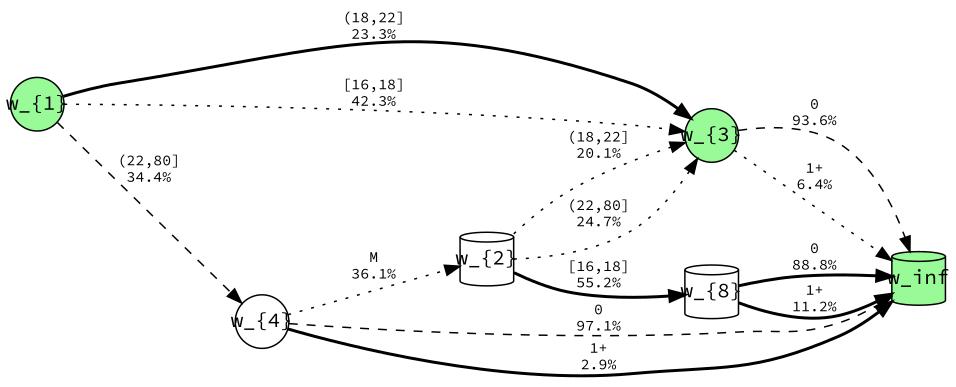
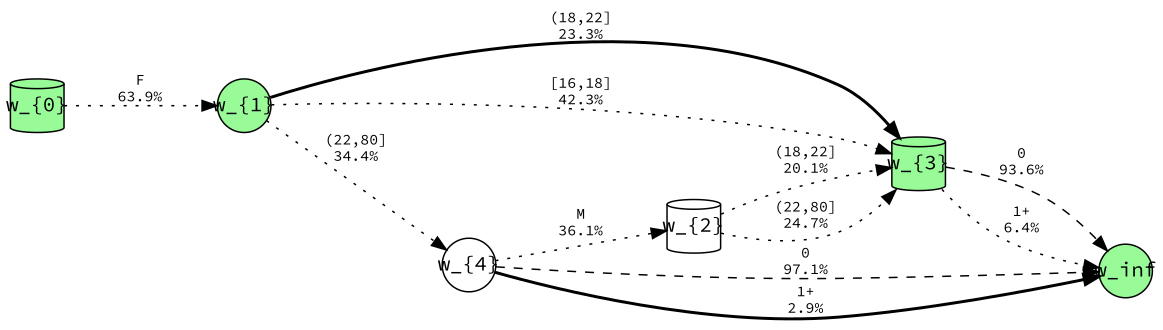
none -> (37, 106)
(712, 135) -> (919, 164)
(144, 207) -> (350, 181)
(919, 278) -> (1126, 271)
(712, 292) -> none
